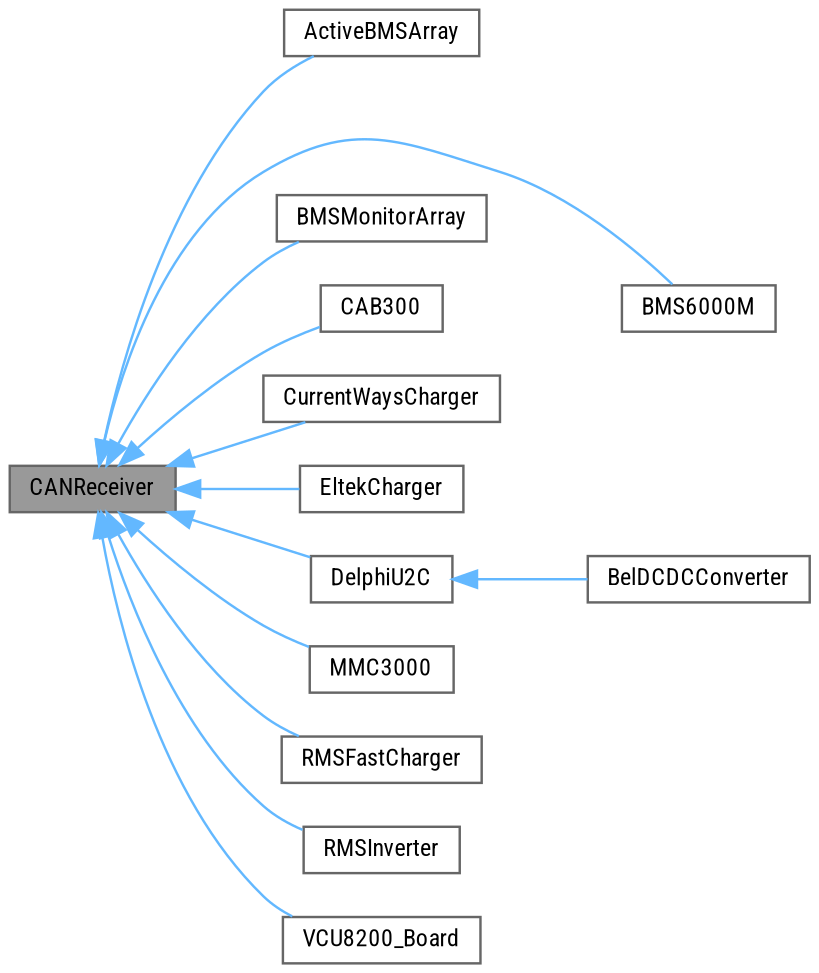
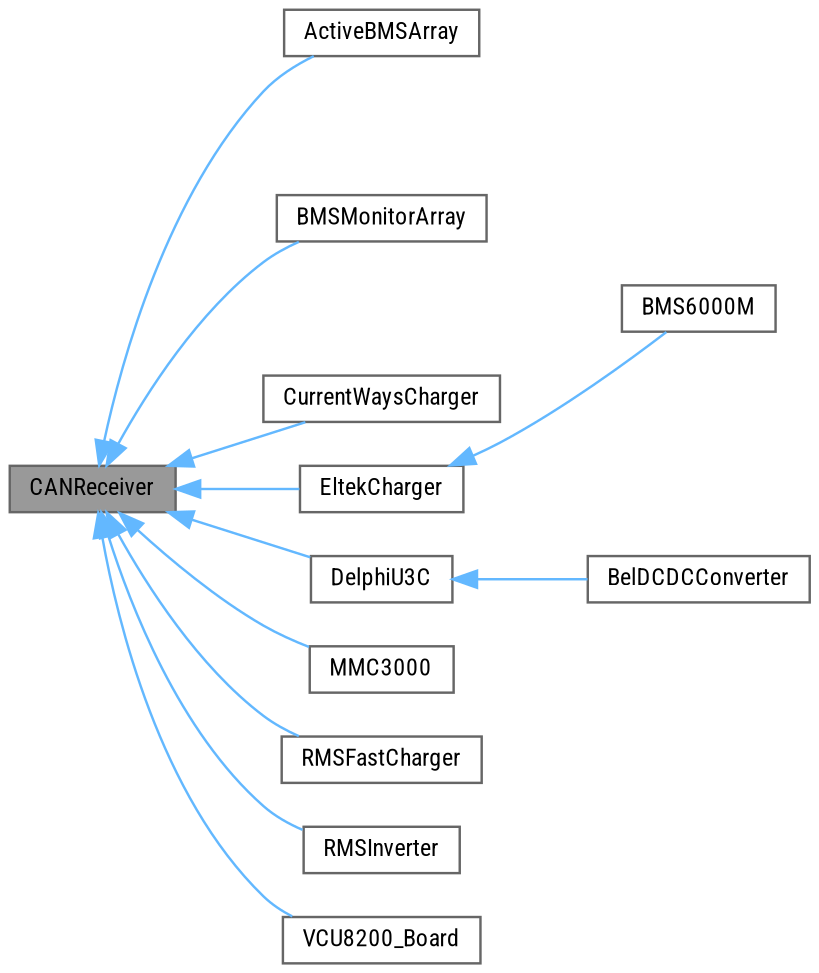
(325, 145) -> (573, 399)
(382, 309) -> none
(382, 579) -> (382, 579)
